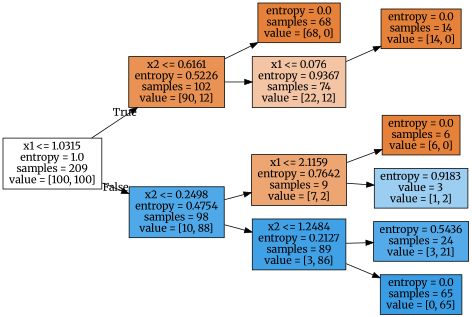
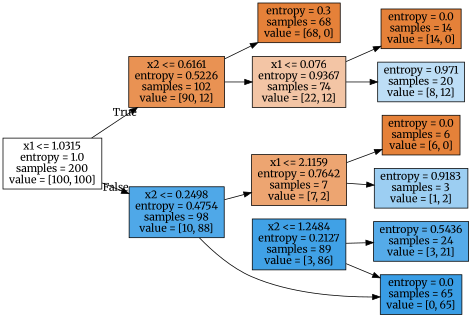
(299, 23) -> (299, 23)
none -> (421, 82)
(52, 164) -> (52, 164)
(299, 180) -> (299, 180)
(421, 188) -> (421, 188)
(235, 227) -> (279, 286)
